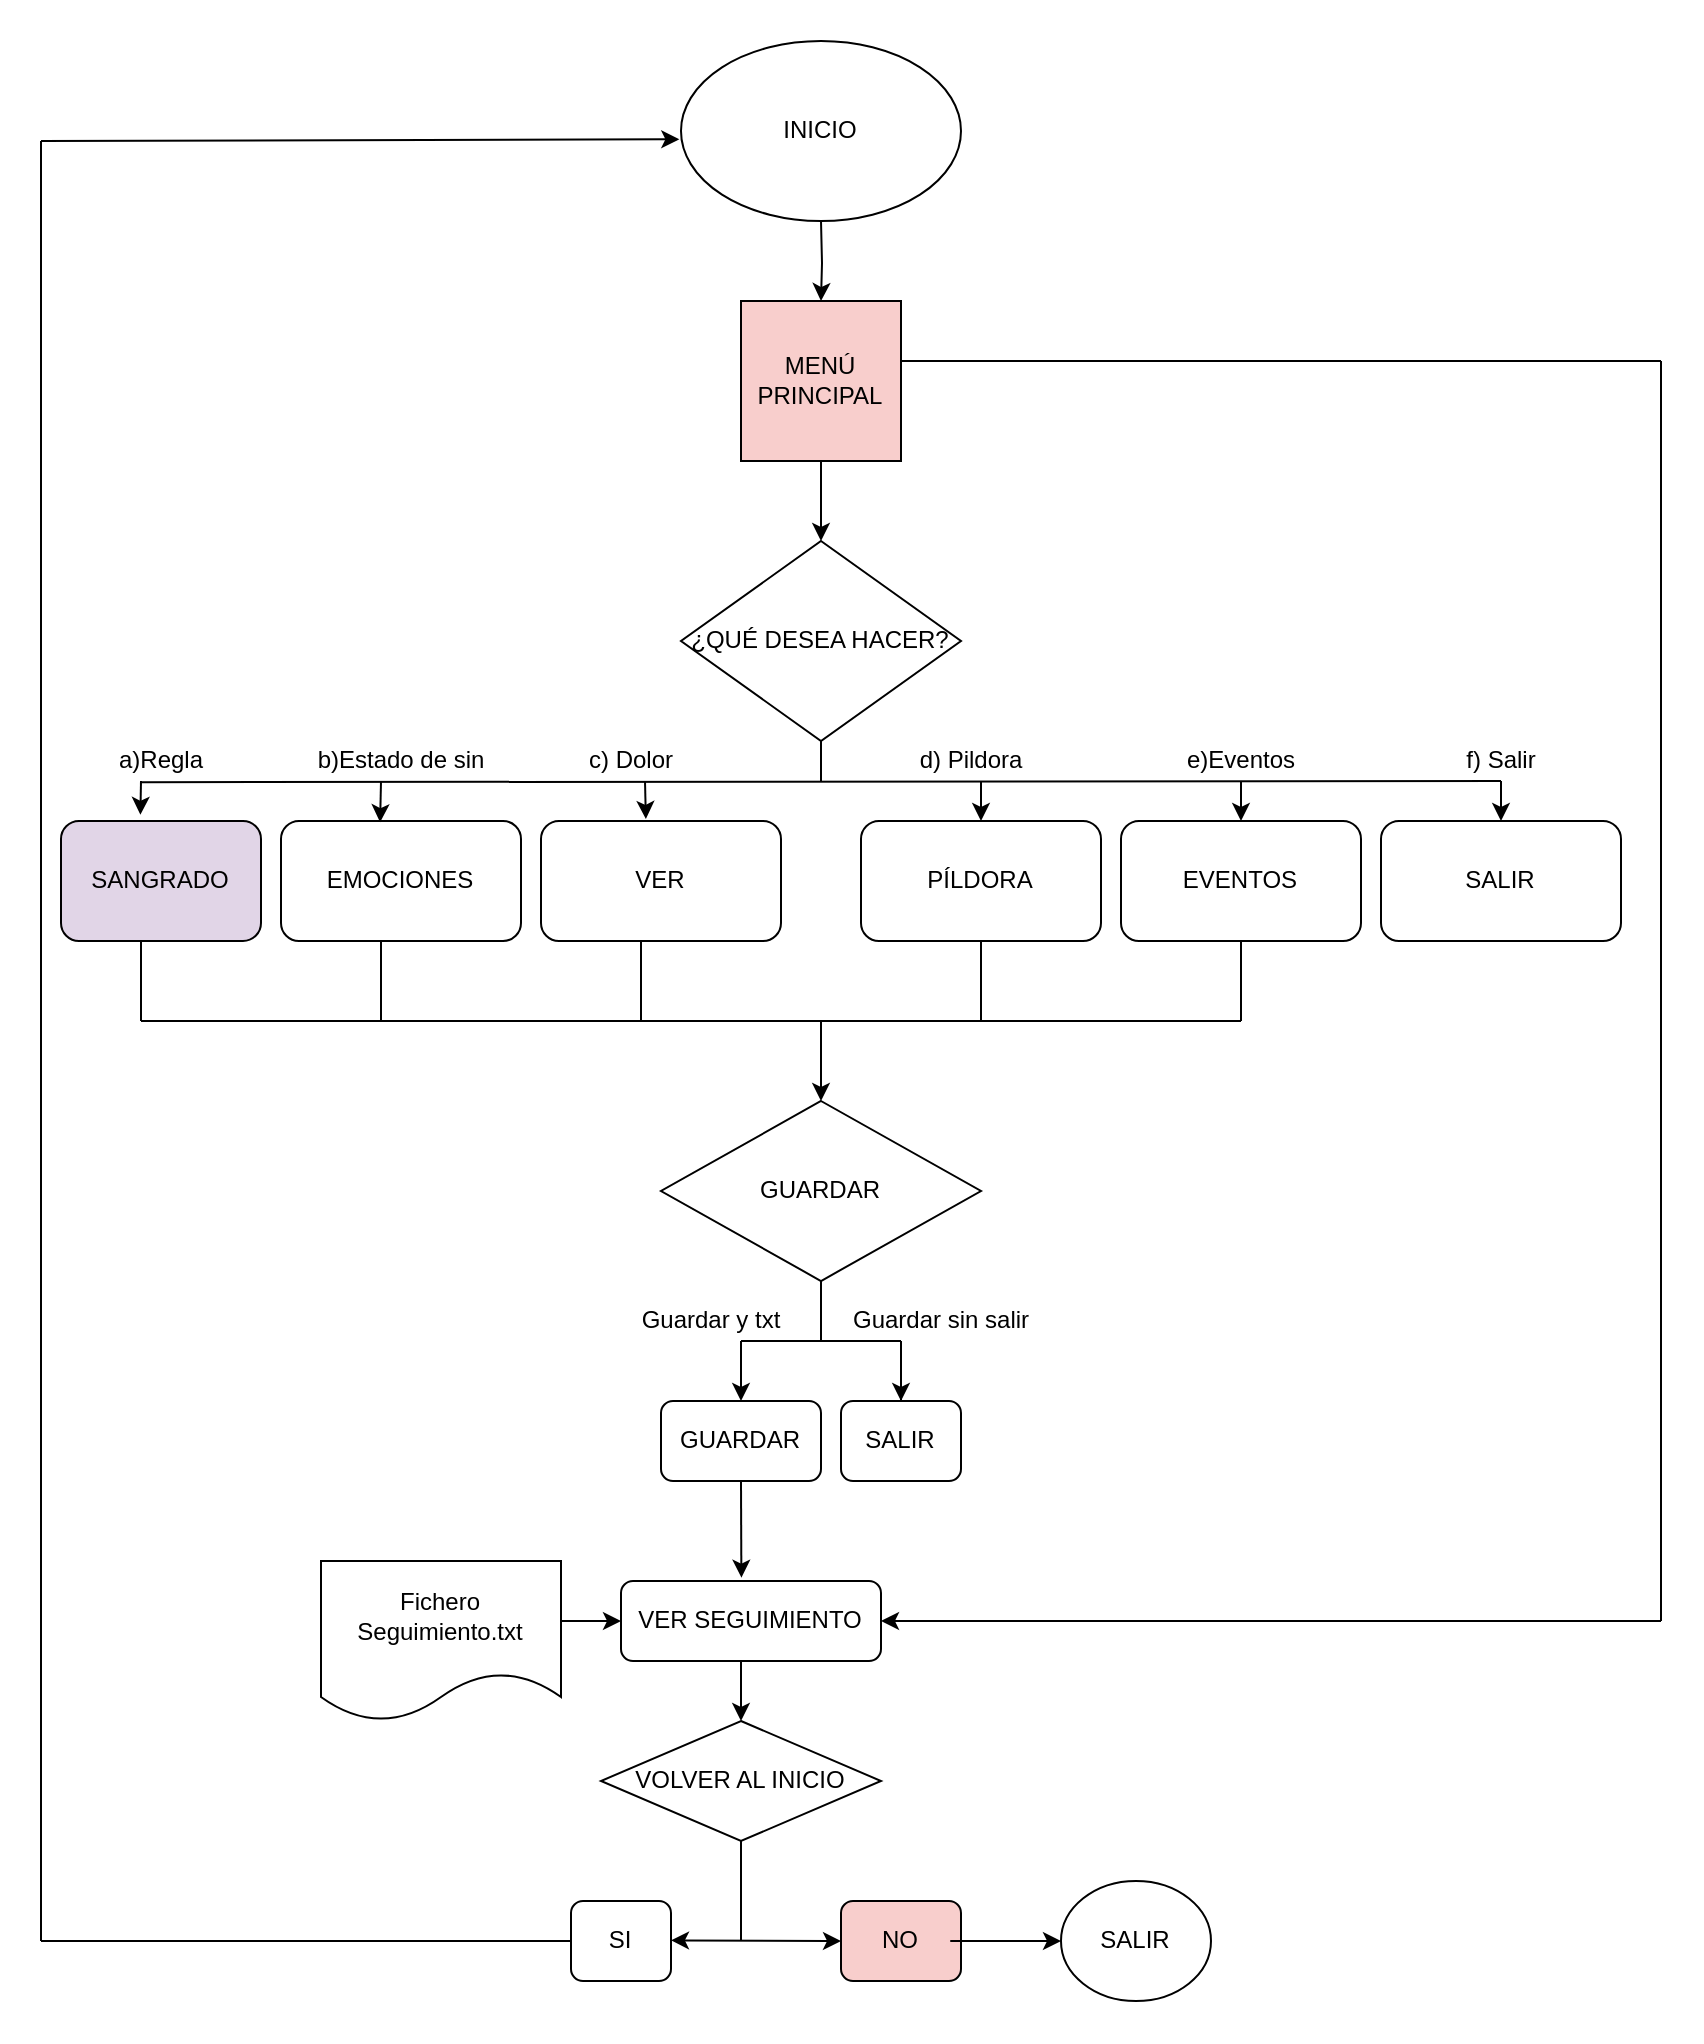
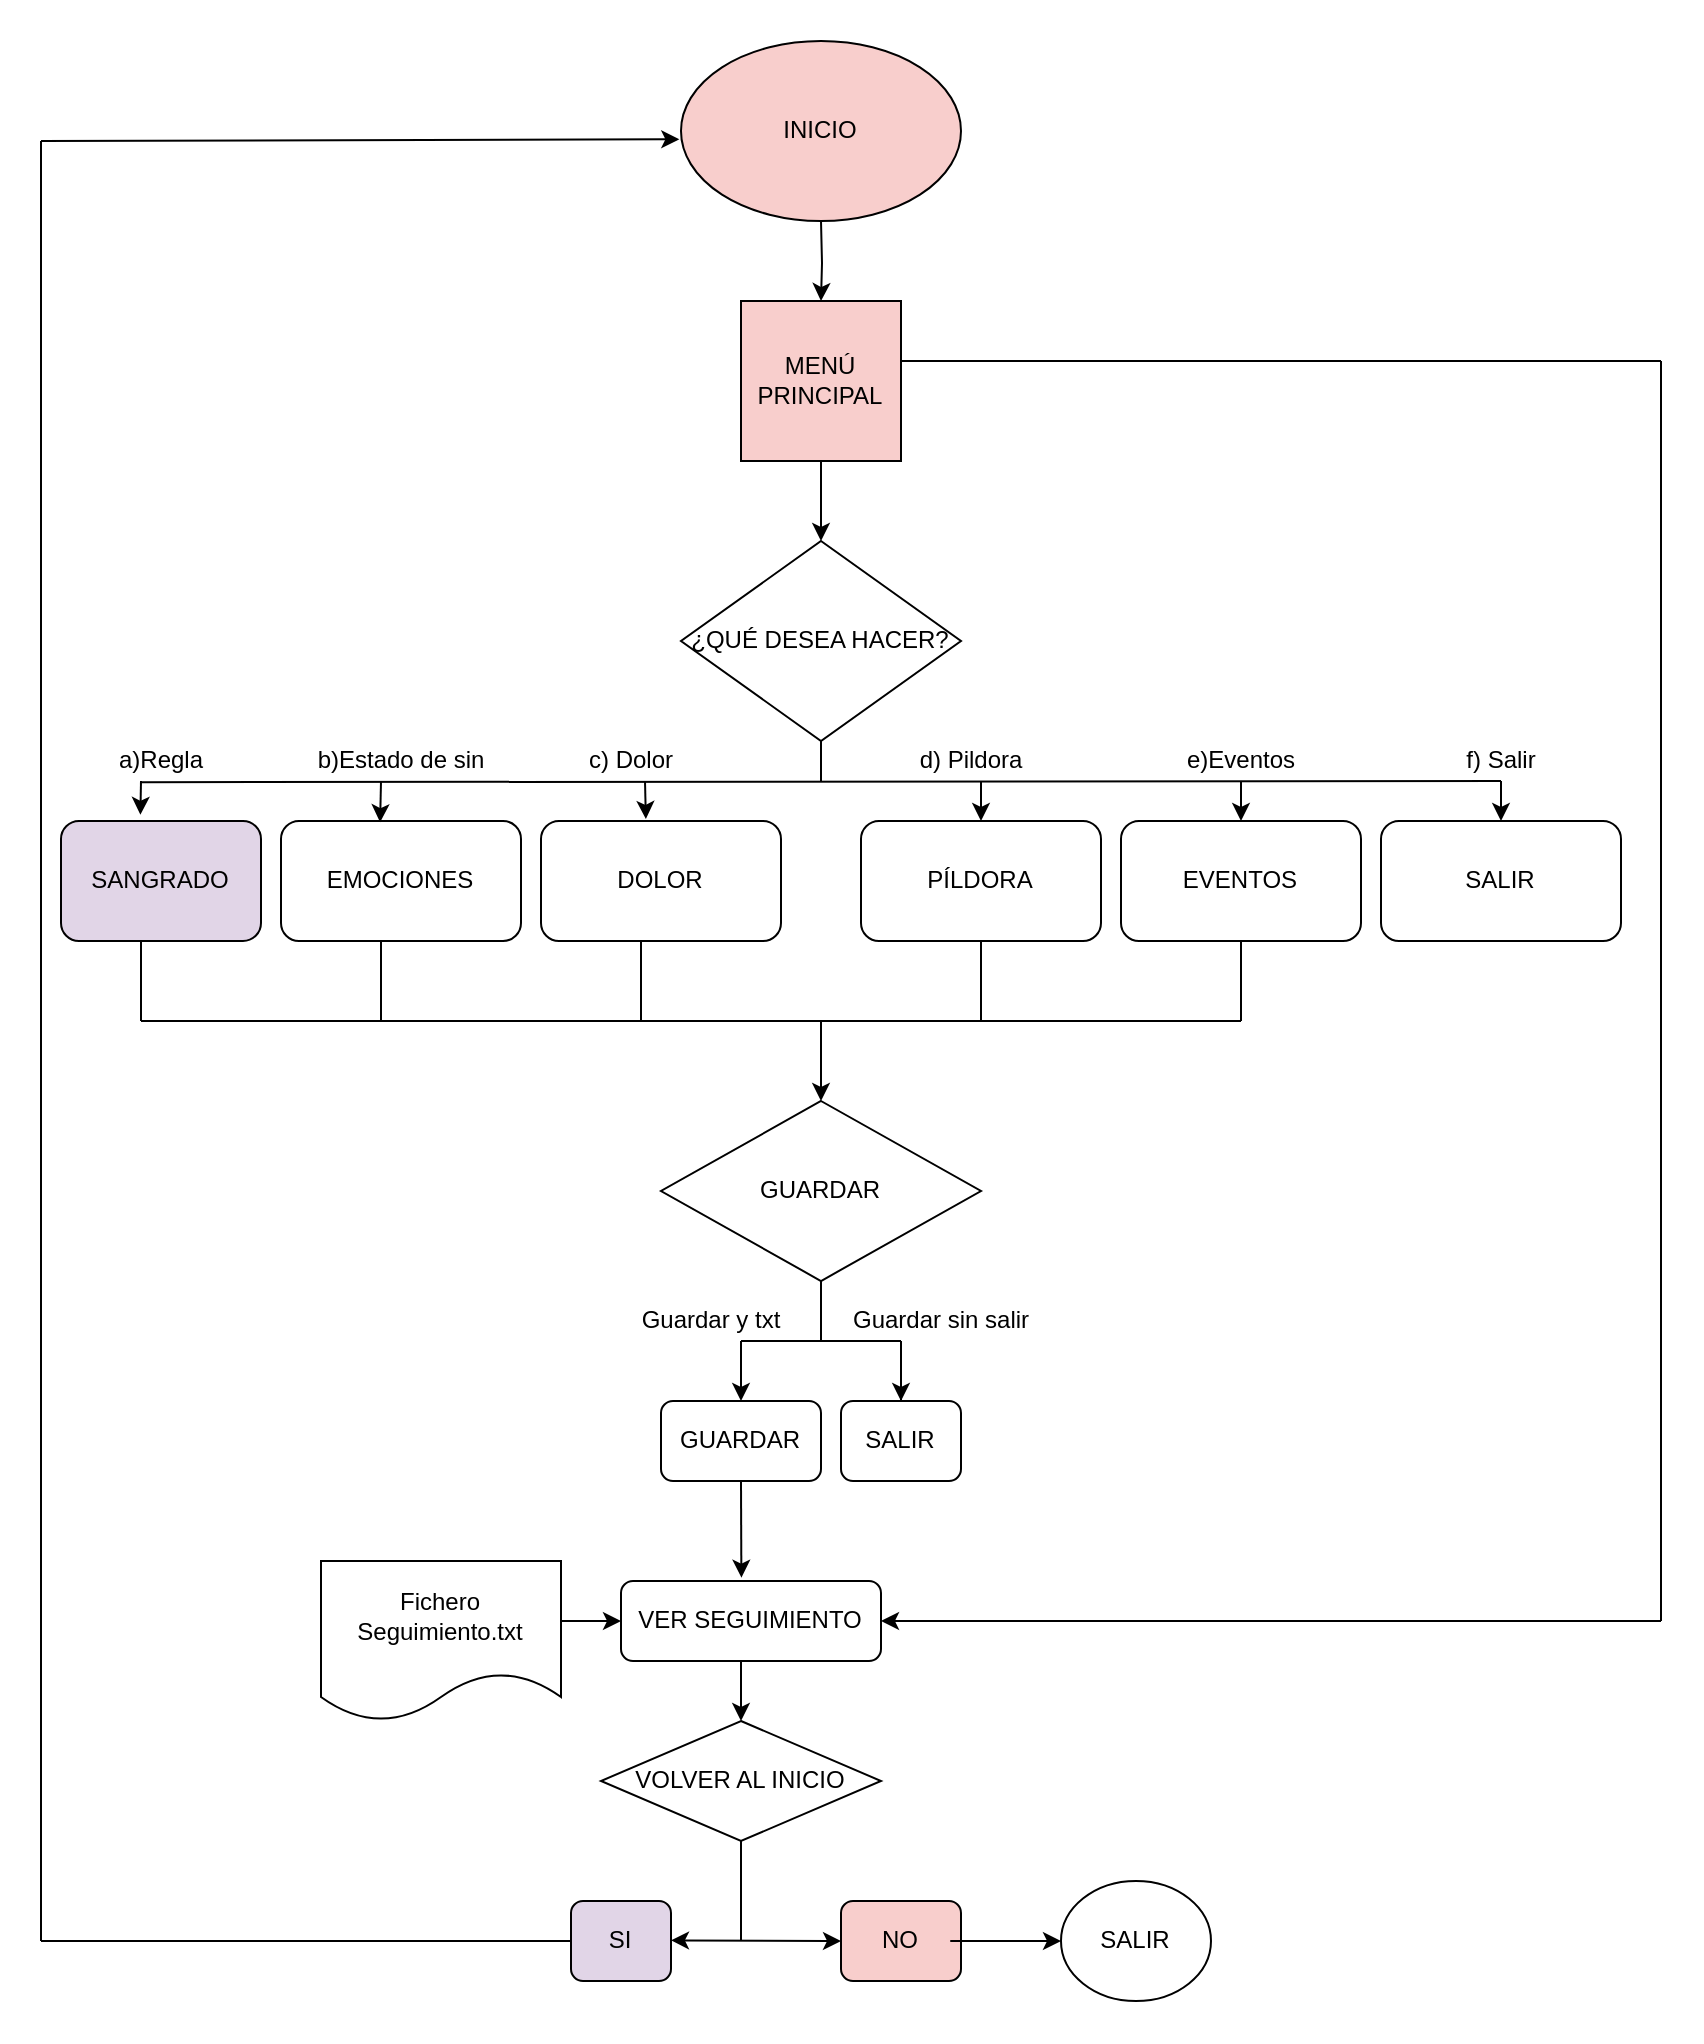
(821, 131) -> (821, 131)
(661, 881) -> (661, 881)
(621, 1941) -> (621, 1941)
